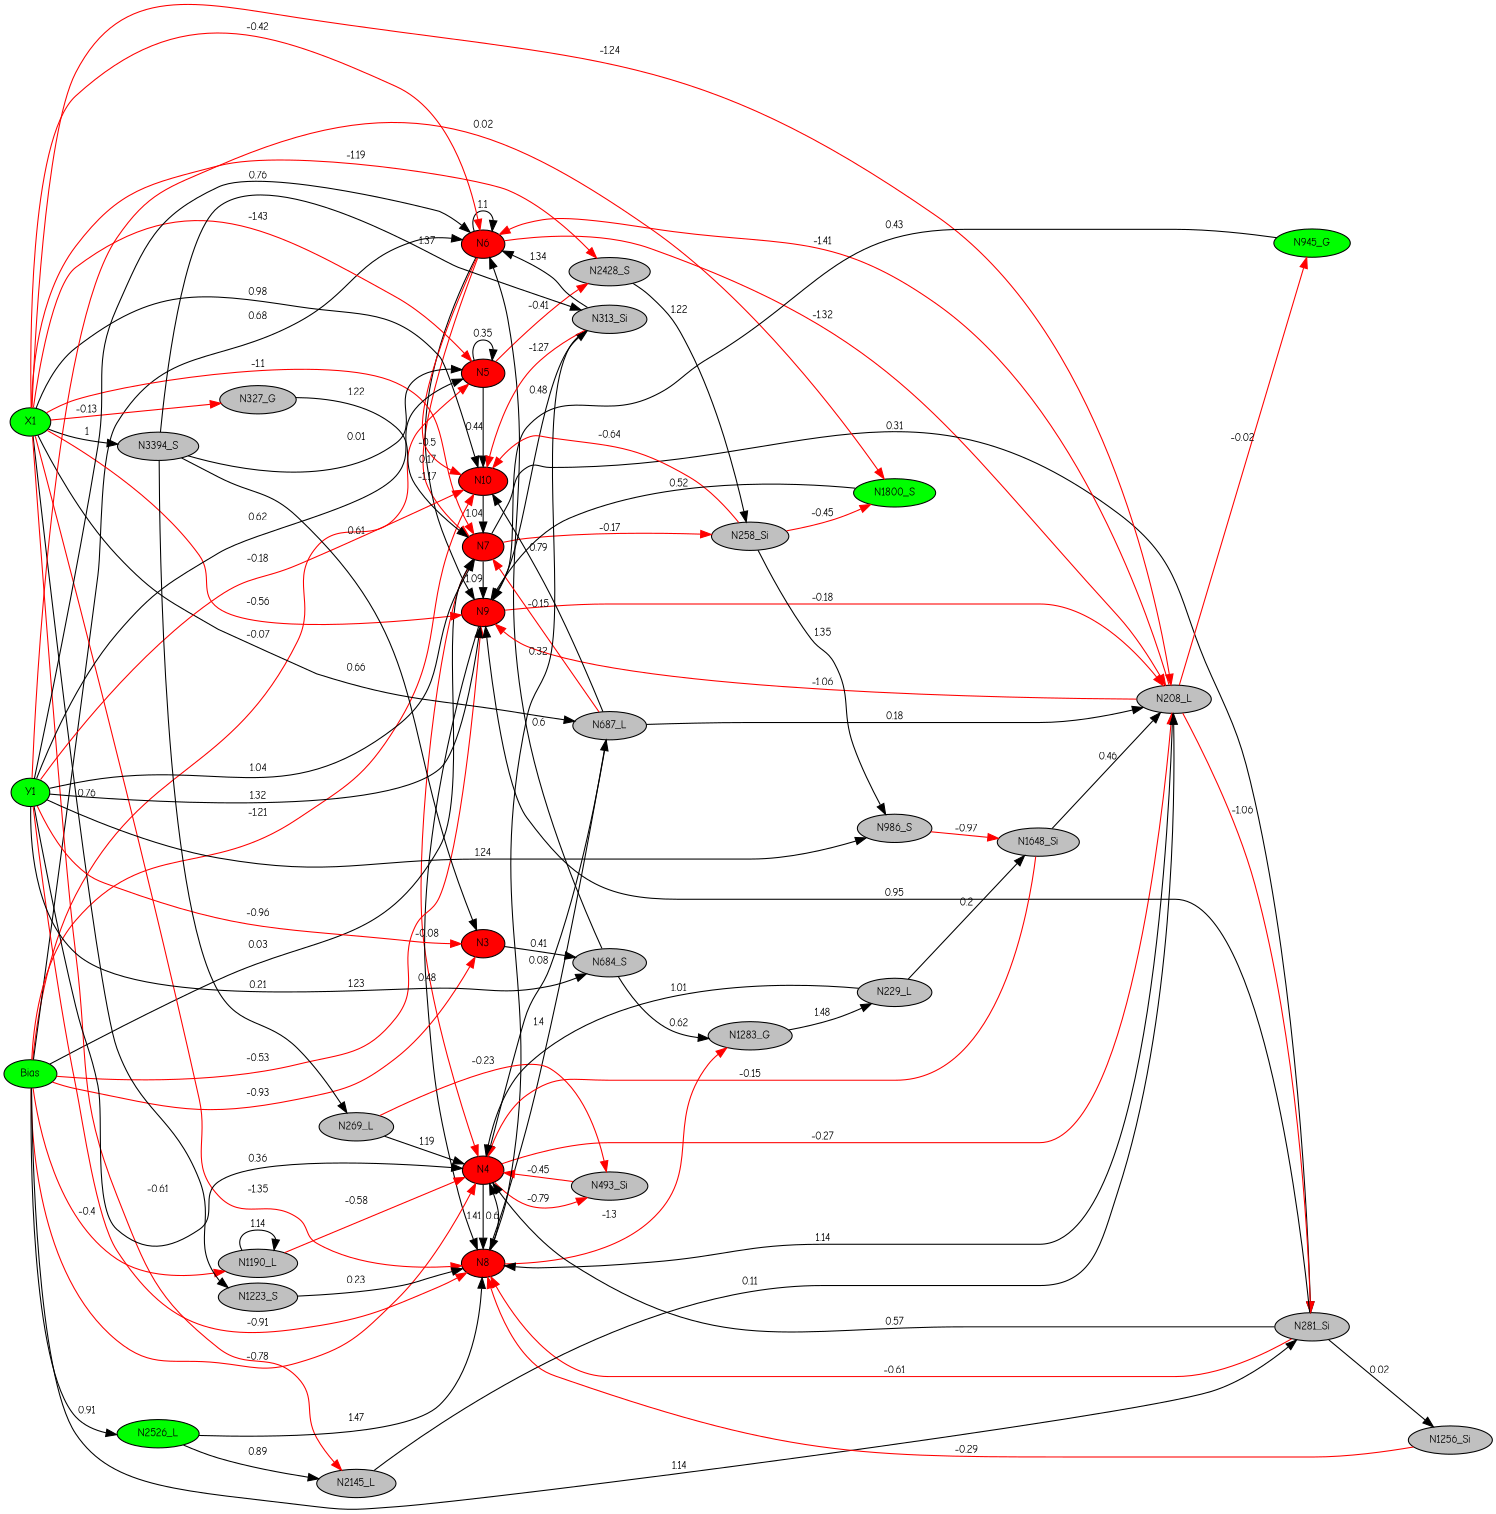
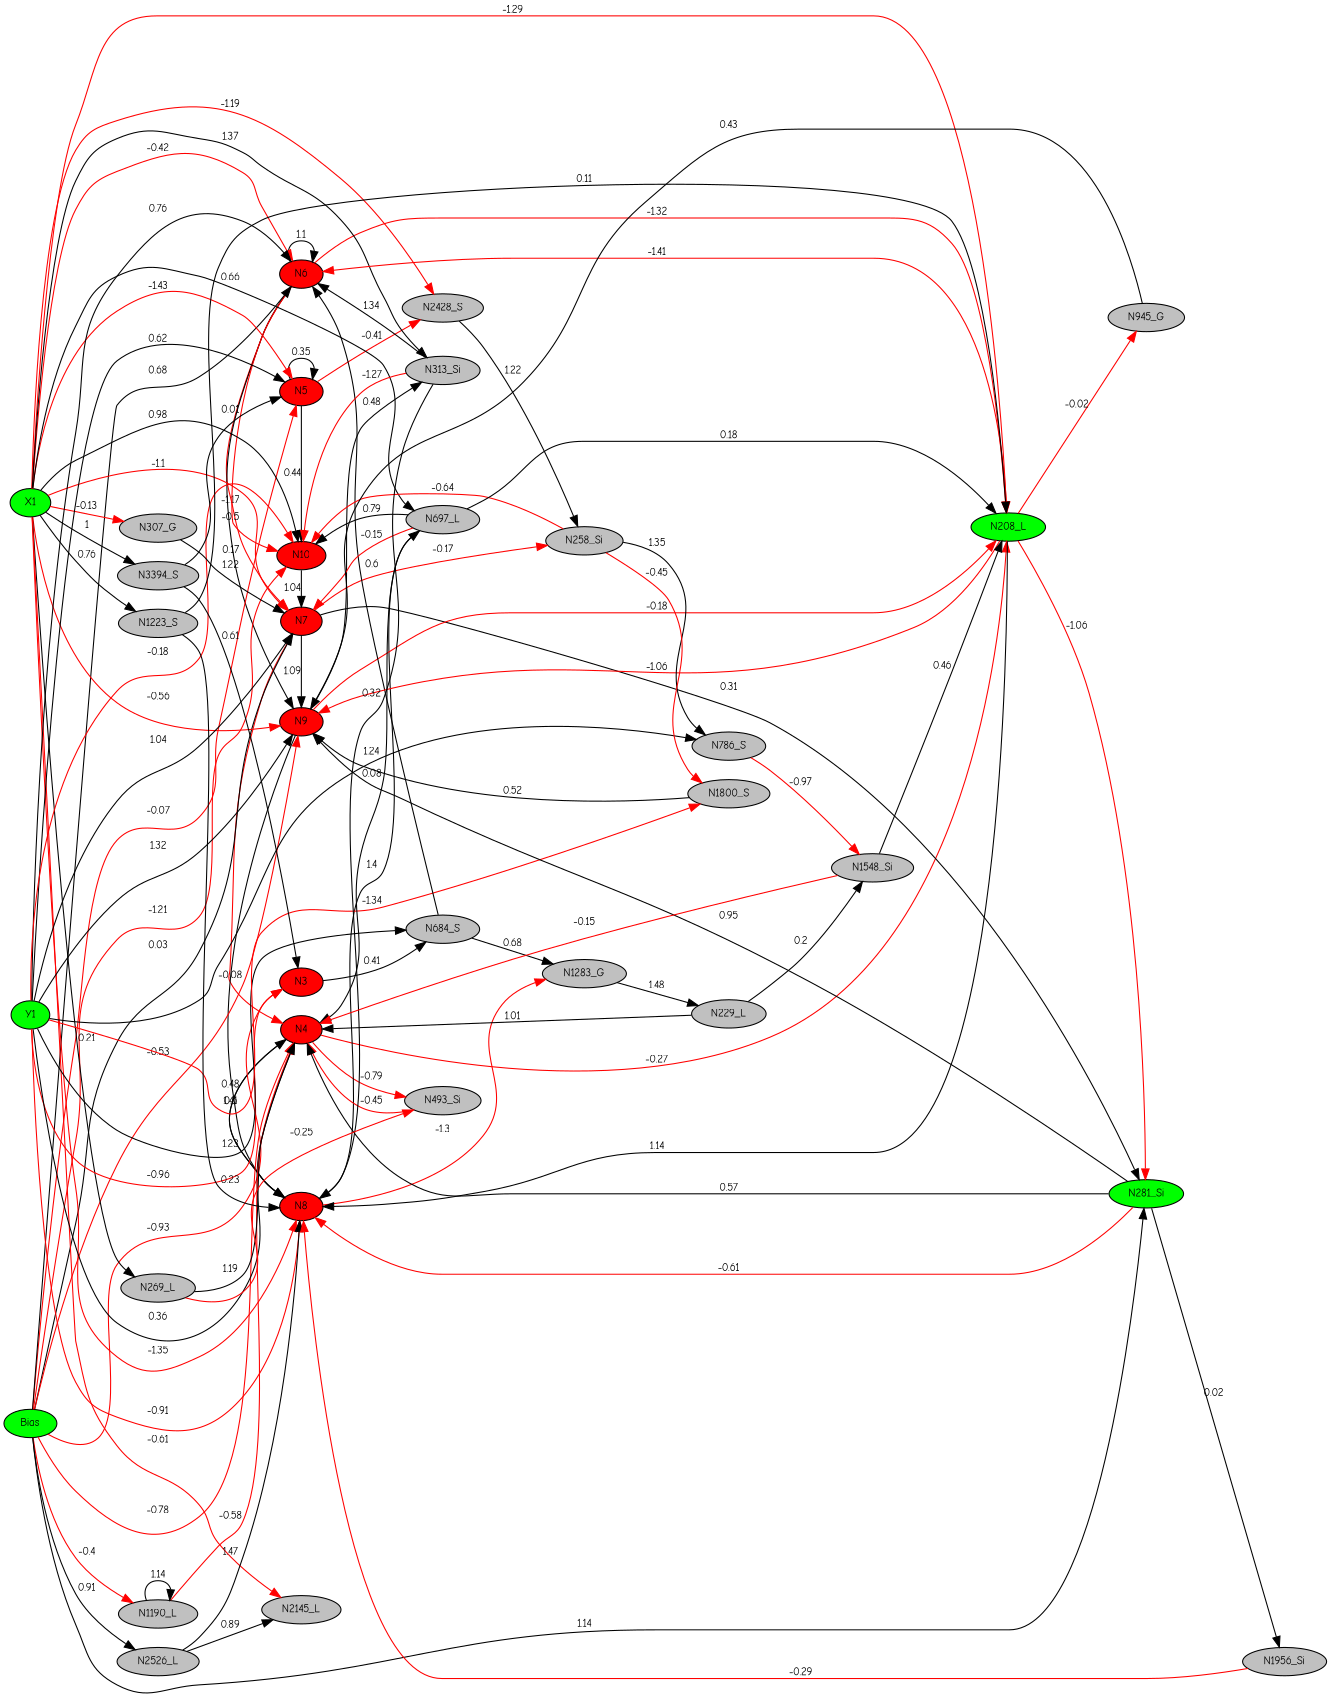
(610, 51) -> (513, 10)
(483, 125) -> (372, 901)
(286, 198) -> (131, 134)
(1312, 243) -> (1146, 318)
(258, 400) -> (158, 528)
(895, 493) -> (729, 794)
(1174, 699) -> (1008, 527)
(610, 726) -> (443, 520)
(177, 813) -> (60, 878)
(895, 828) -> (729, 746)
(1038, 842) -> (873, 868)
(679, 1024) -> (513, 943)
(483, 1062) -> (301, 1133)
(988, 1286) -> (542, 187)
(1312, 1327) -> (1146, 1194)
(158, 1434) -> (158, 1662)
(1450, 1440) -> (1285, 1662)
